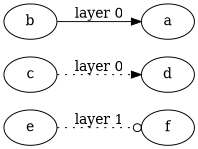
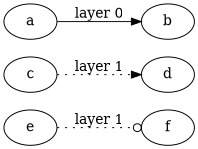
(94, 22) -> (94, 22)
(99, 67) -> (99, 67)
